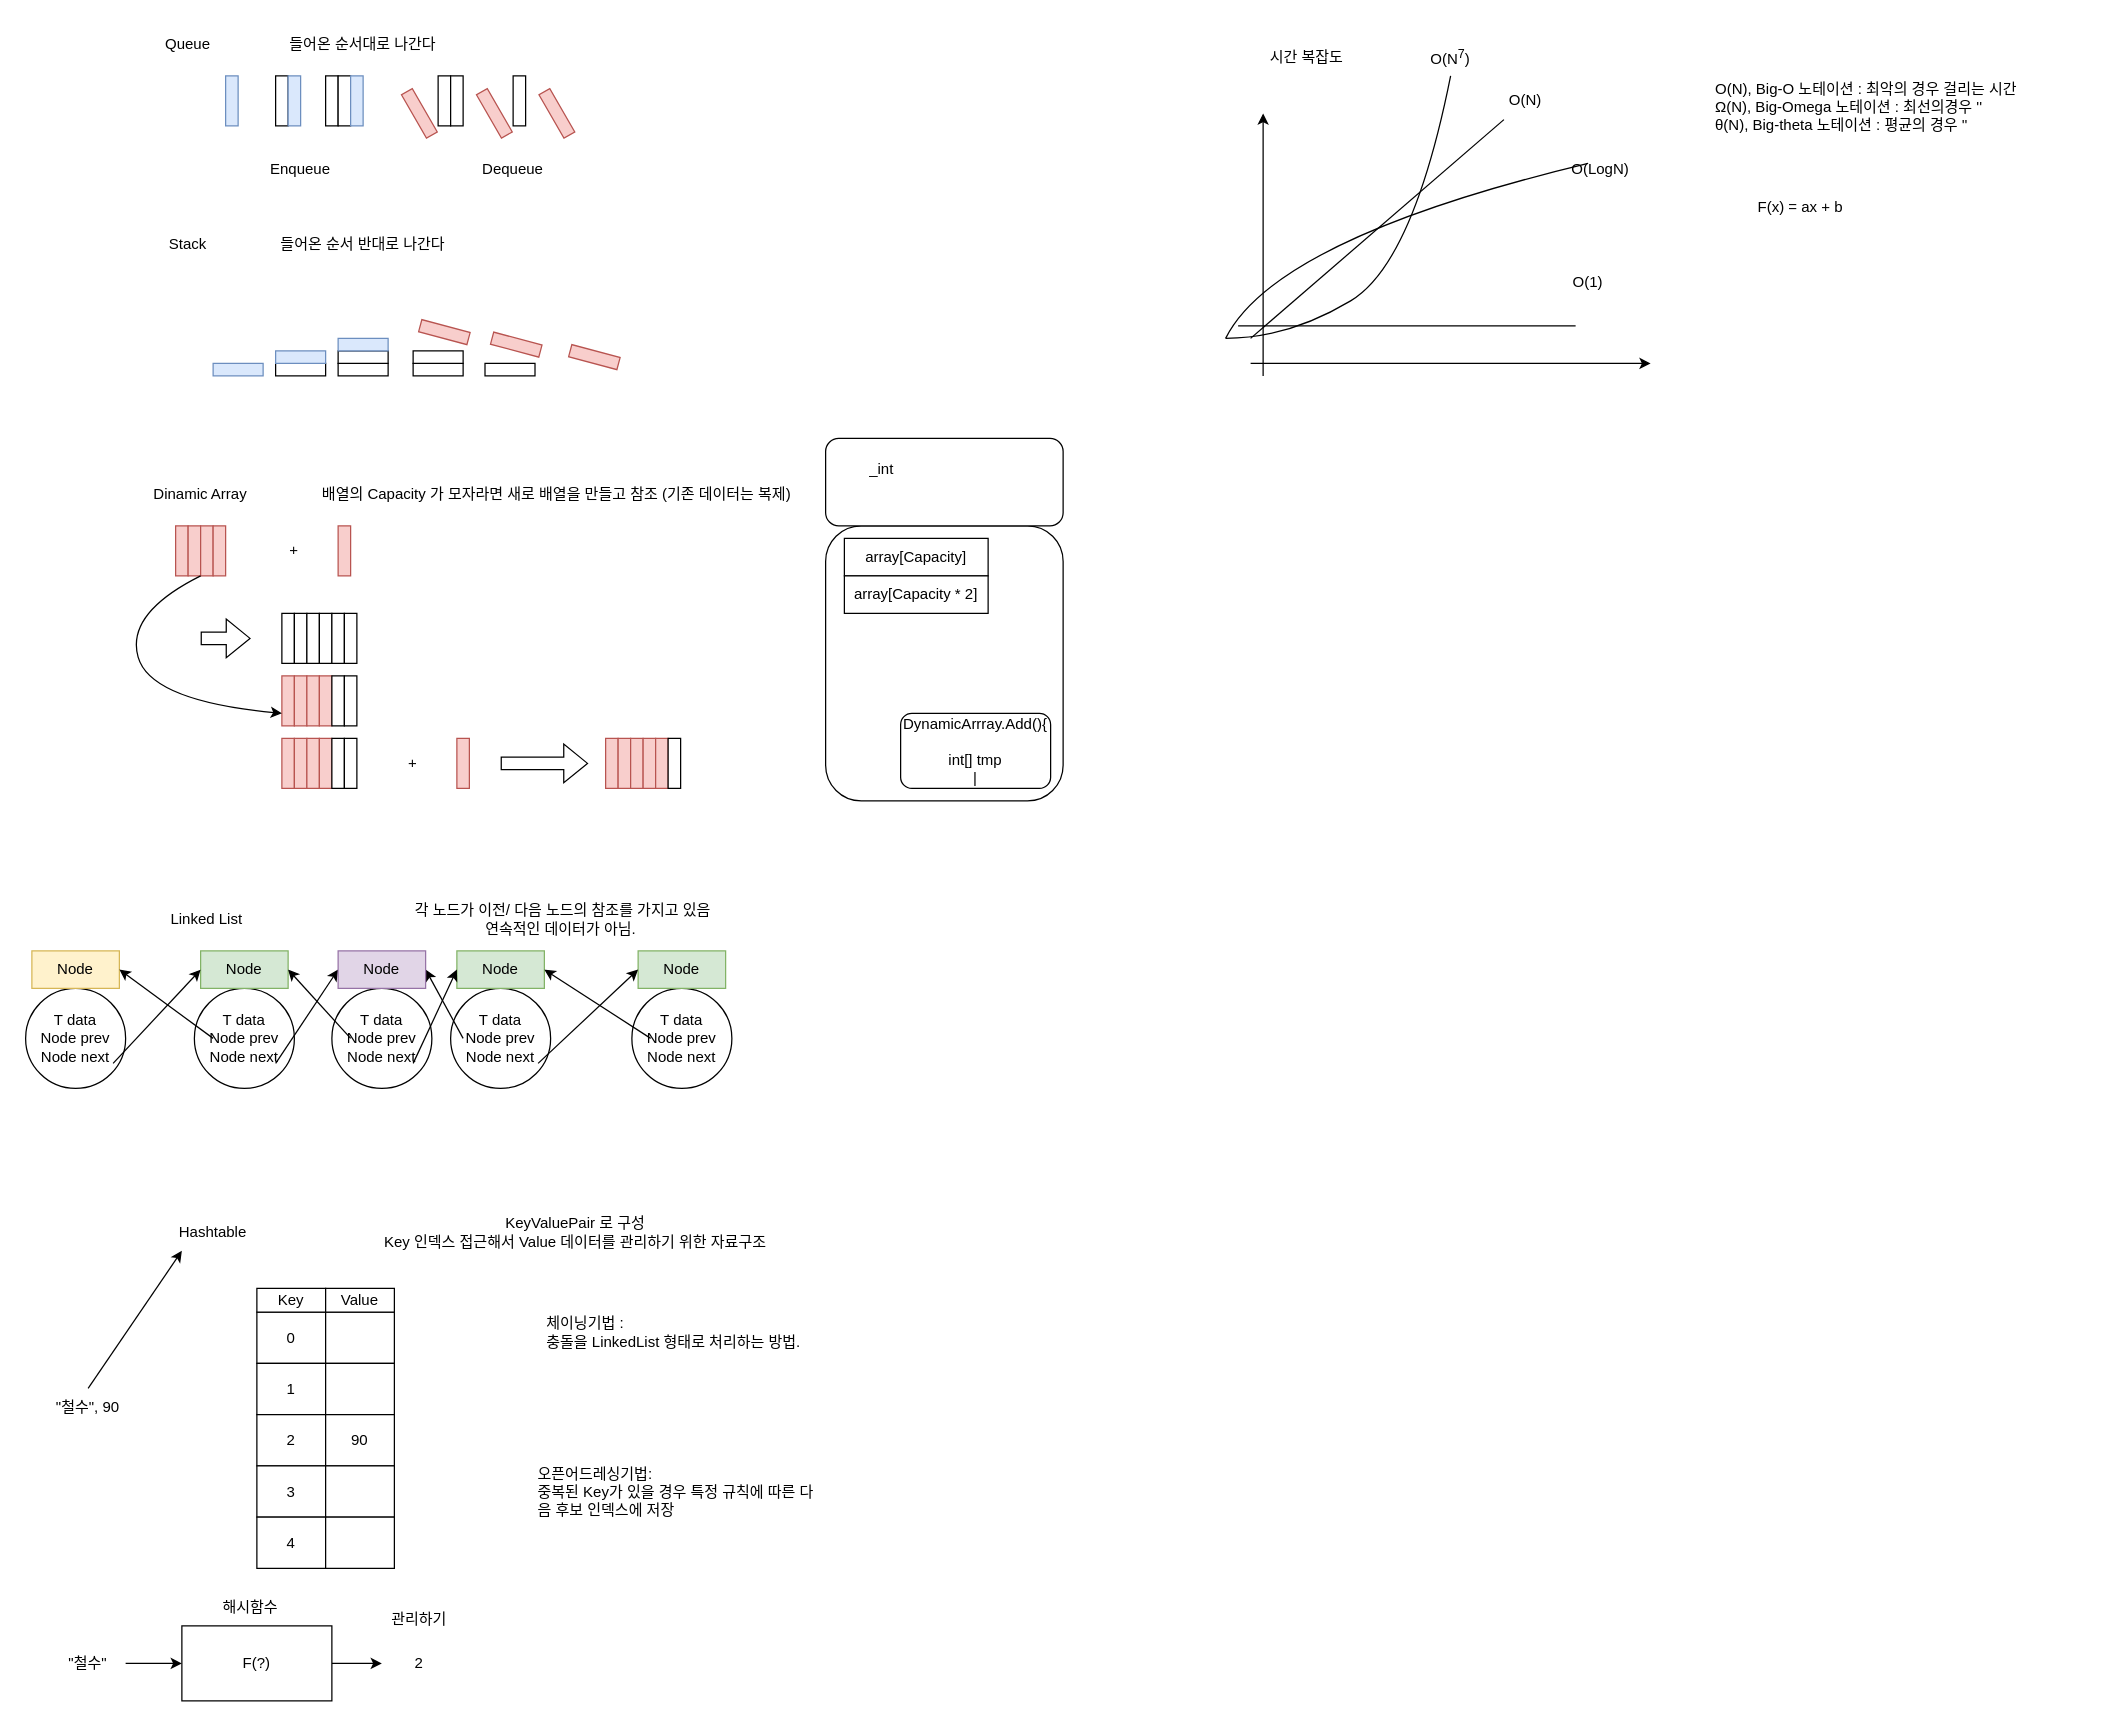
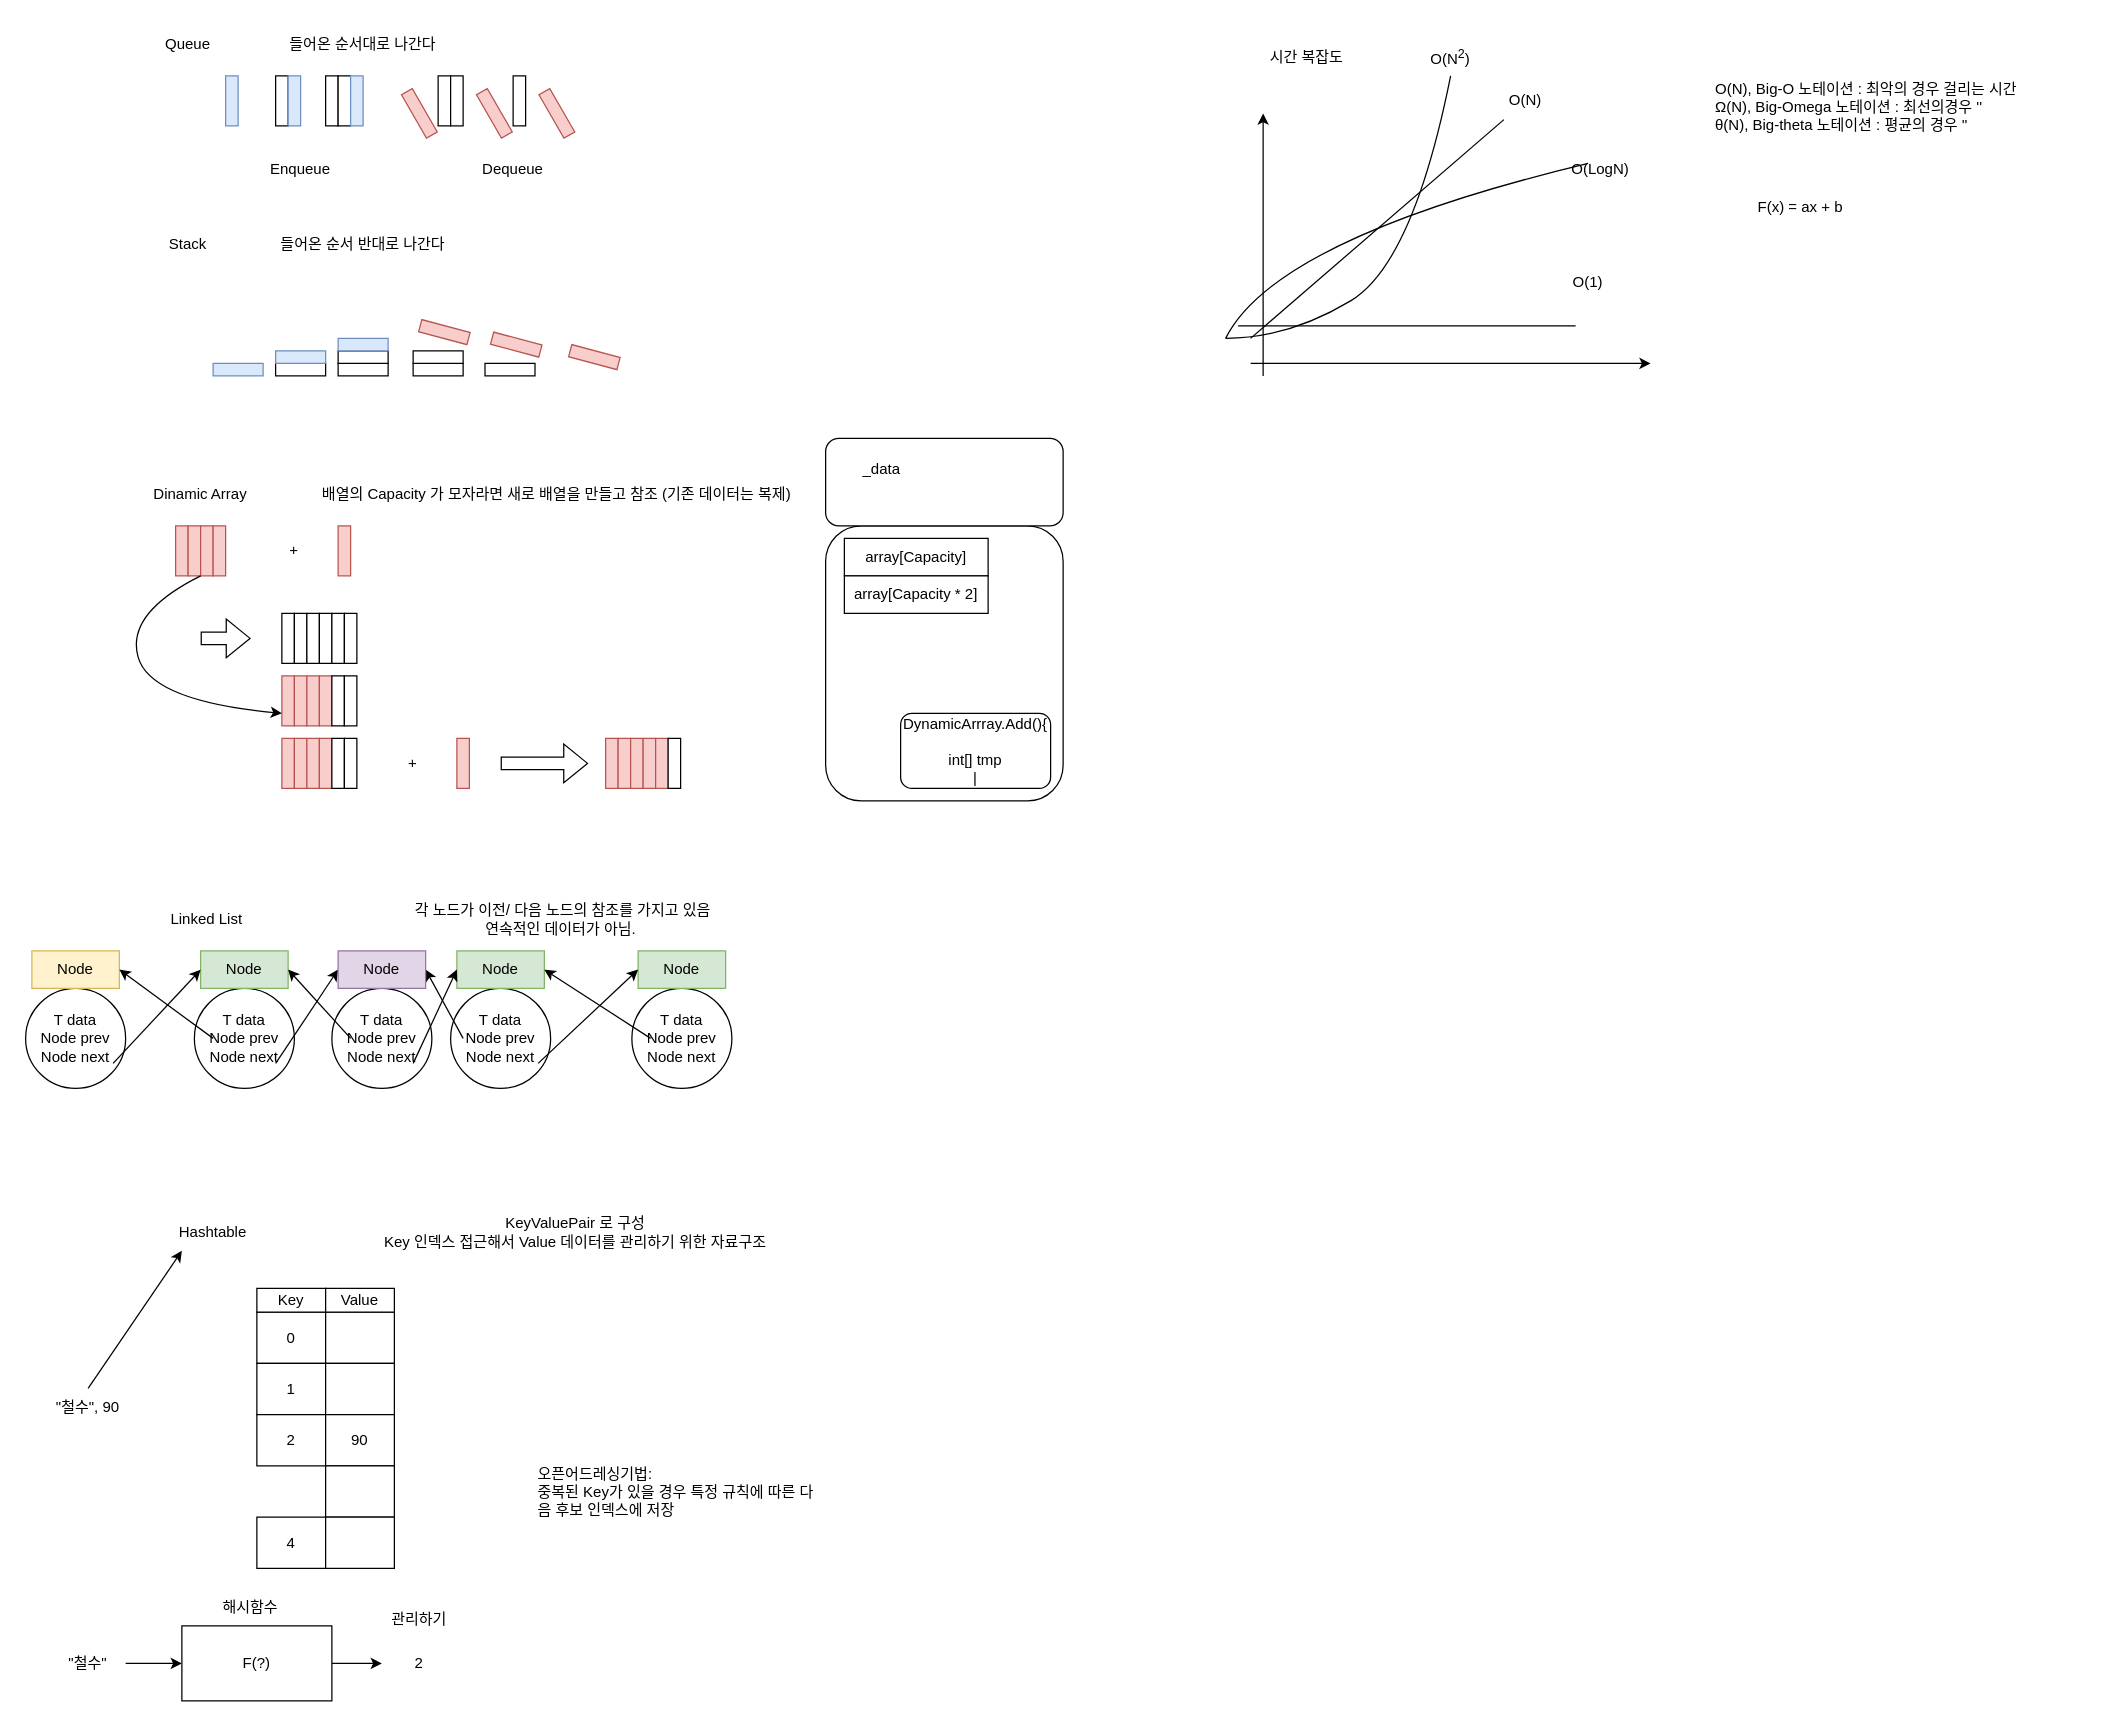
(1451, 57) -> (1451, 57)
(882, 469) -> (882, 469)
(685, 1331) -> none
(291, 1491) -> none
